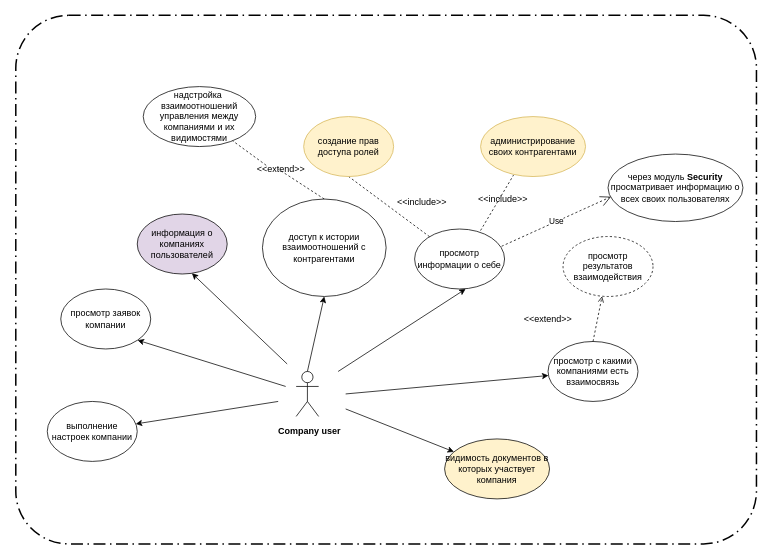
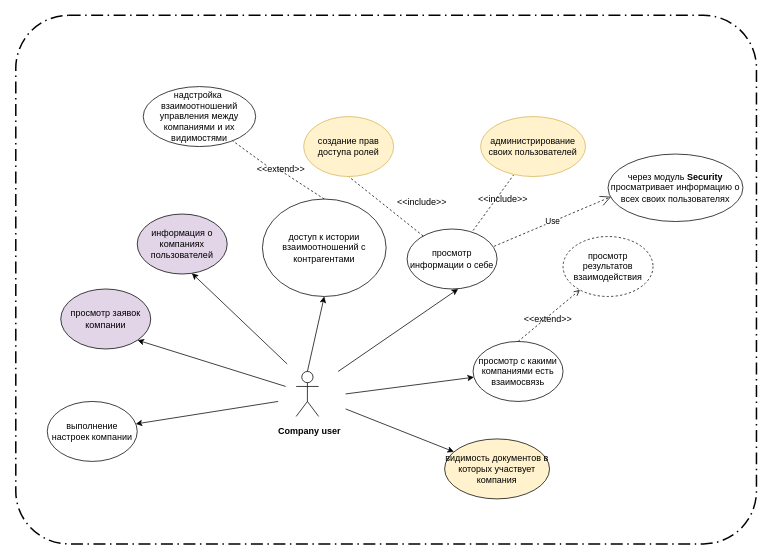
(533, 147) -> (533, 147)
(459, 259) -> (452, 259)
(105, 319) -> (105, 319)
(593, 372) -> (518, 372)
